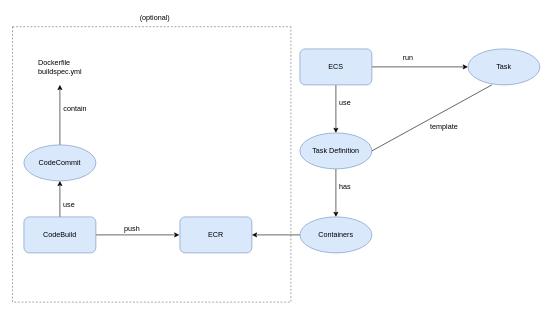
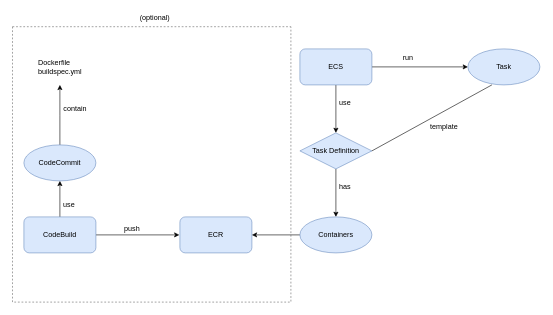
(336, 151) -> (336, 151)
